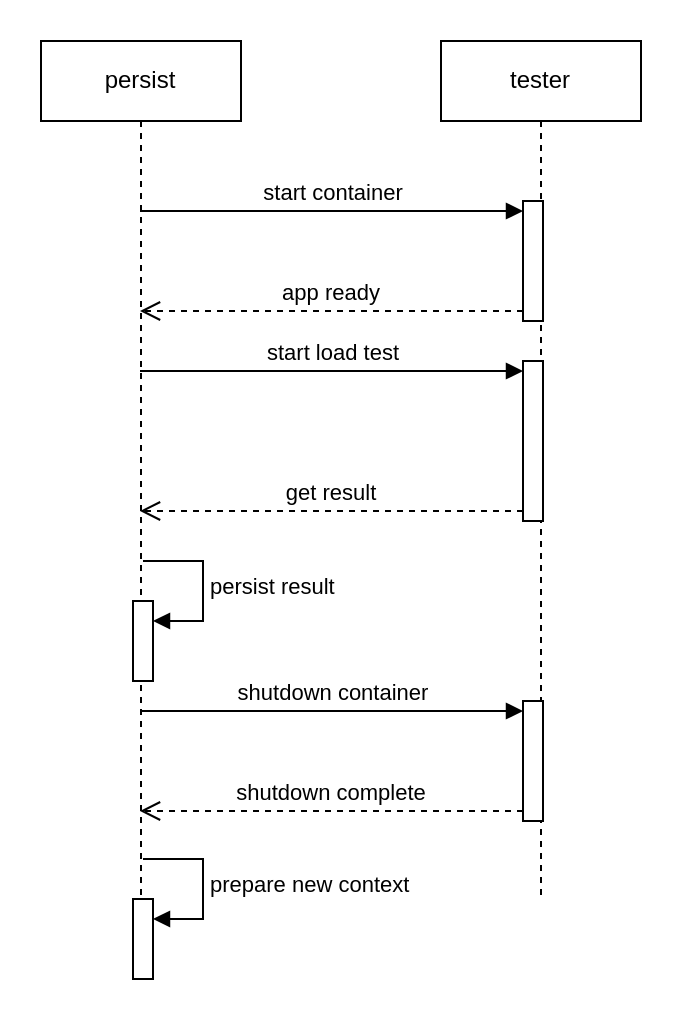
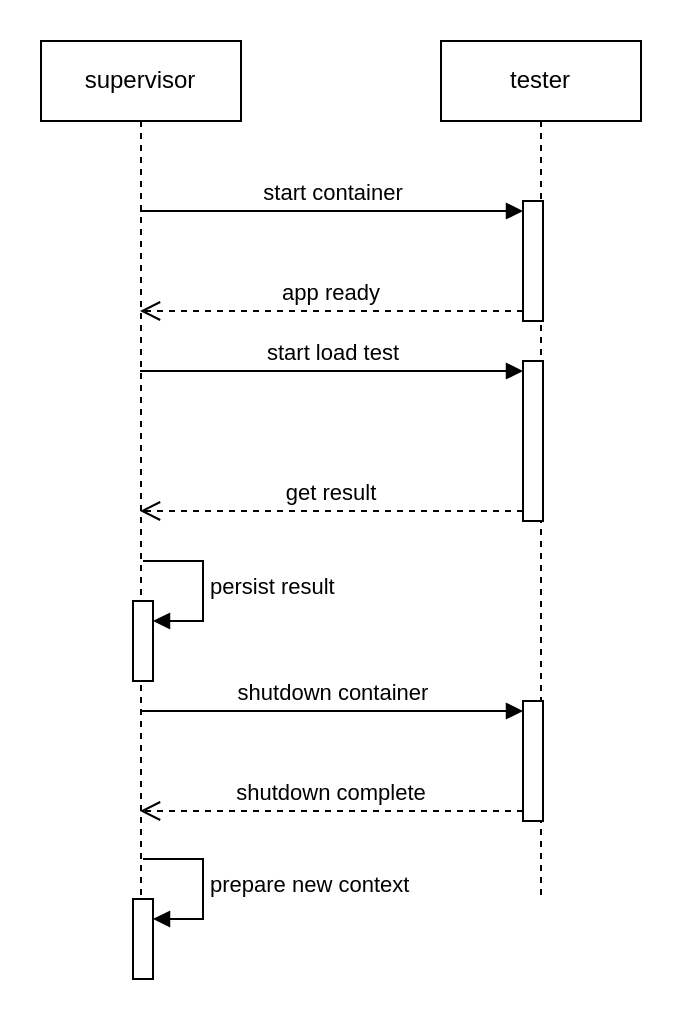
(141, 81) -> (141, 81)
